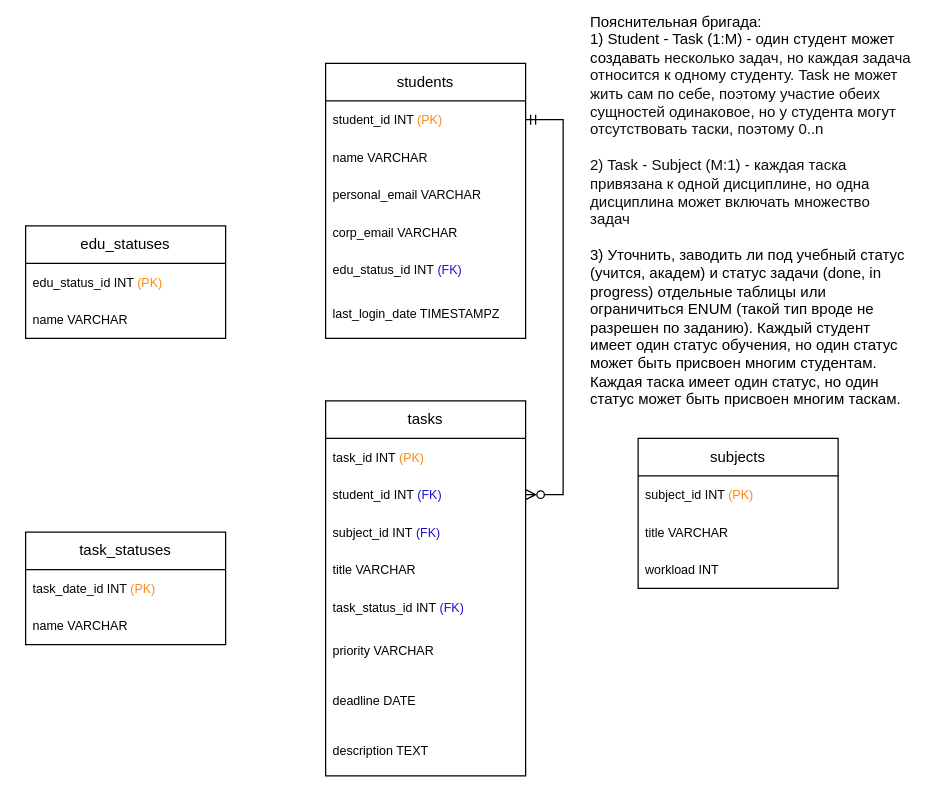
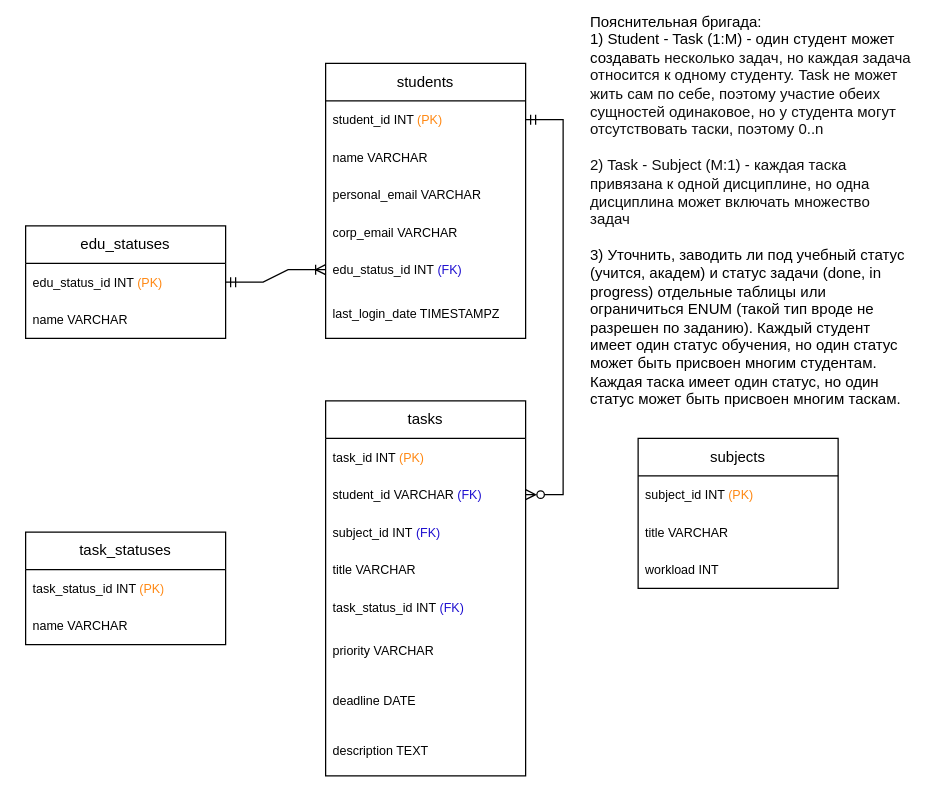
none -> (274, 276)
(396, 494) -> (410, 494)
(102, 588) -> (109, 588)
